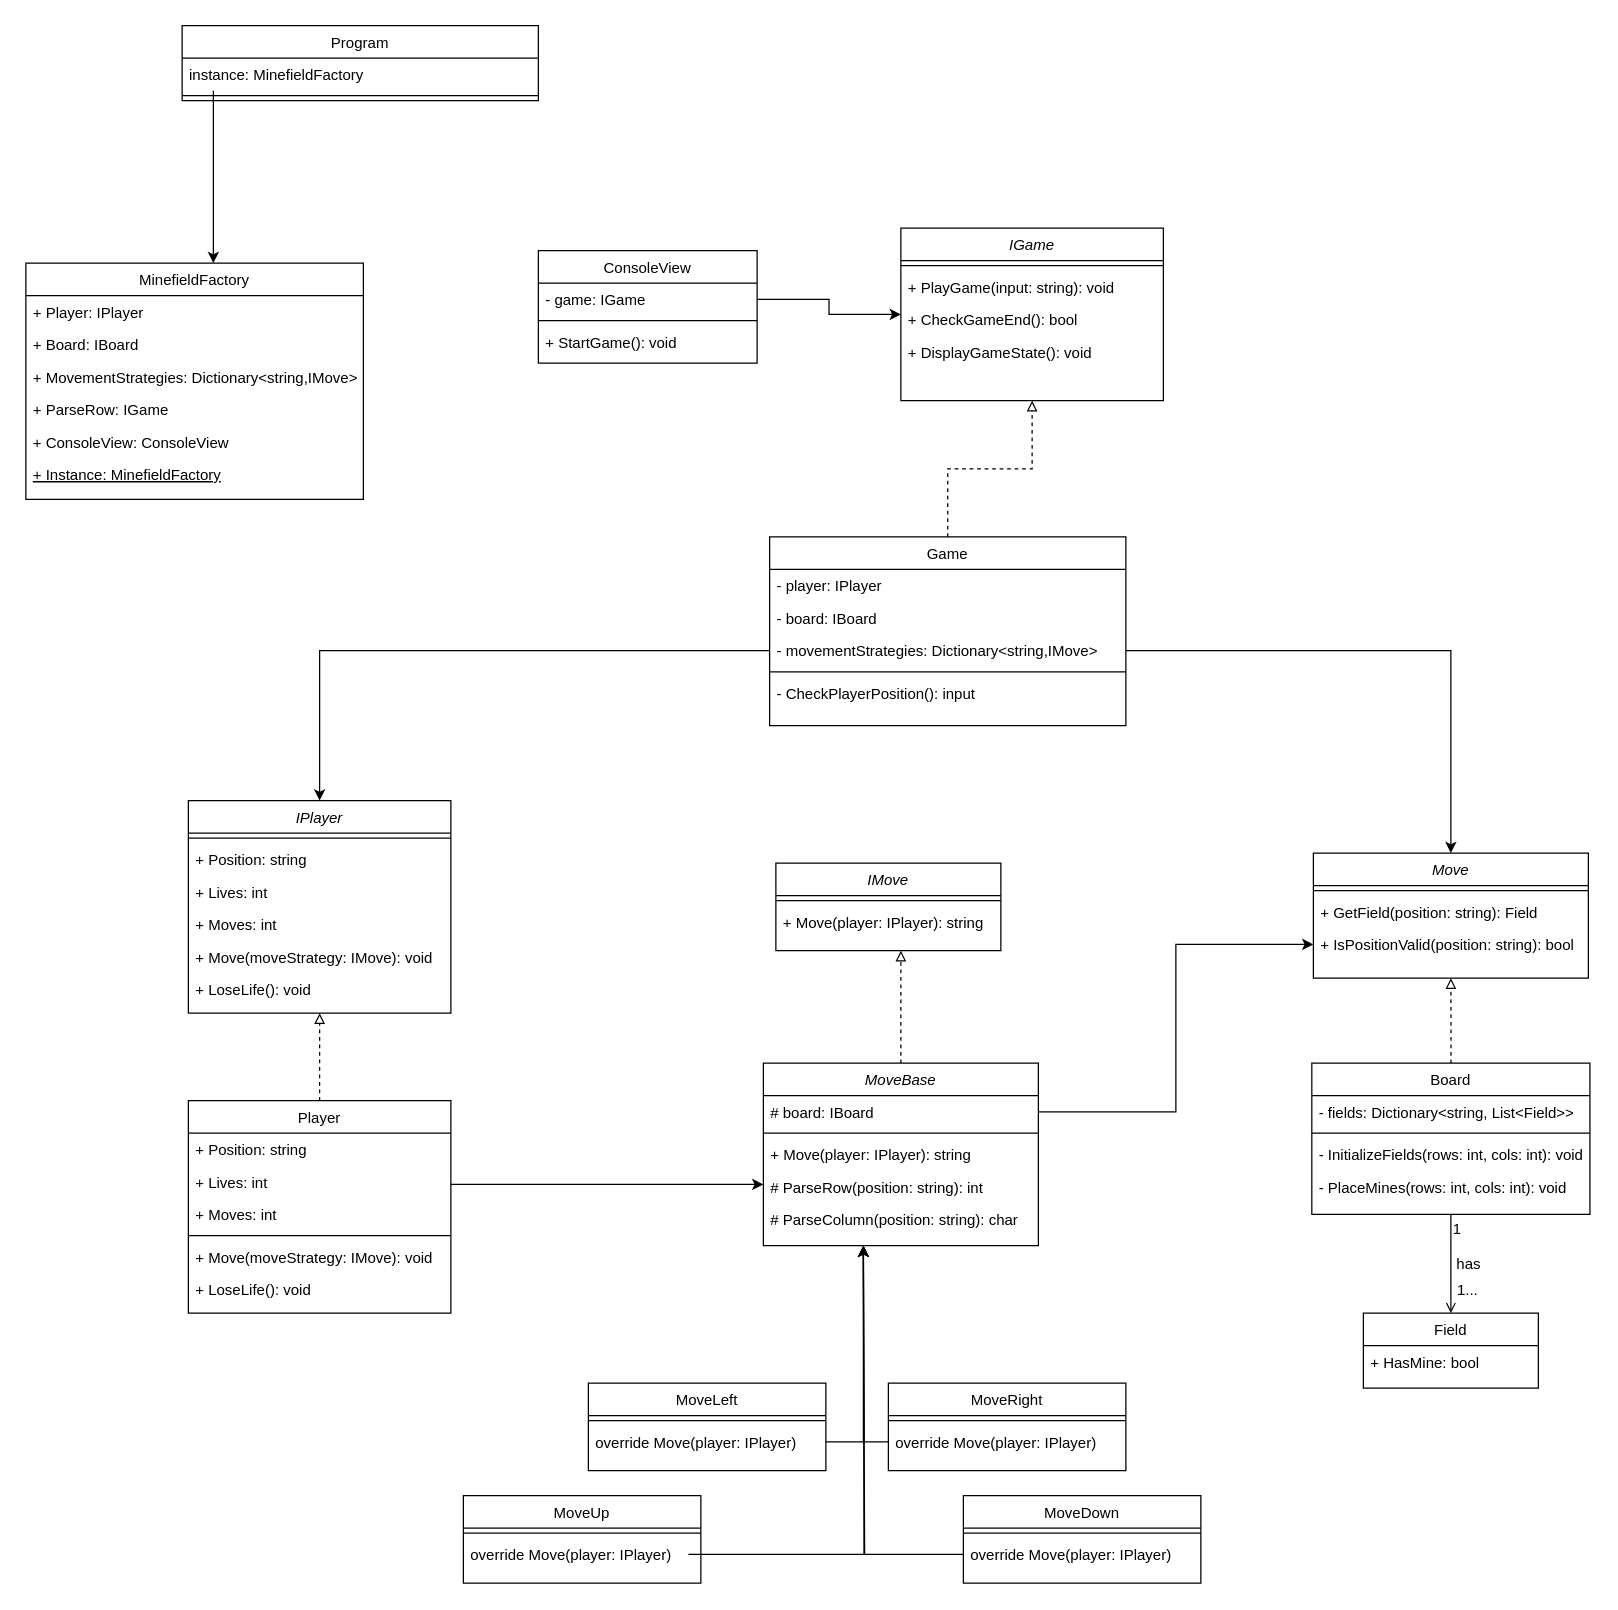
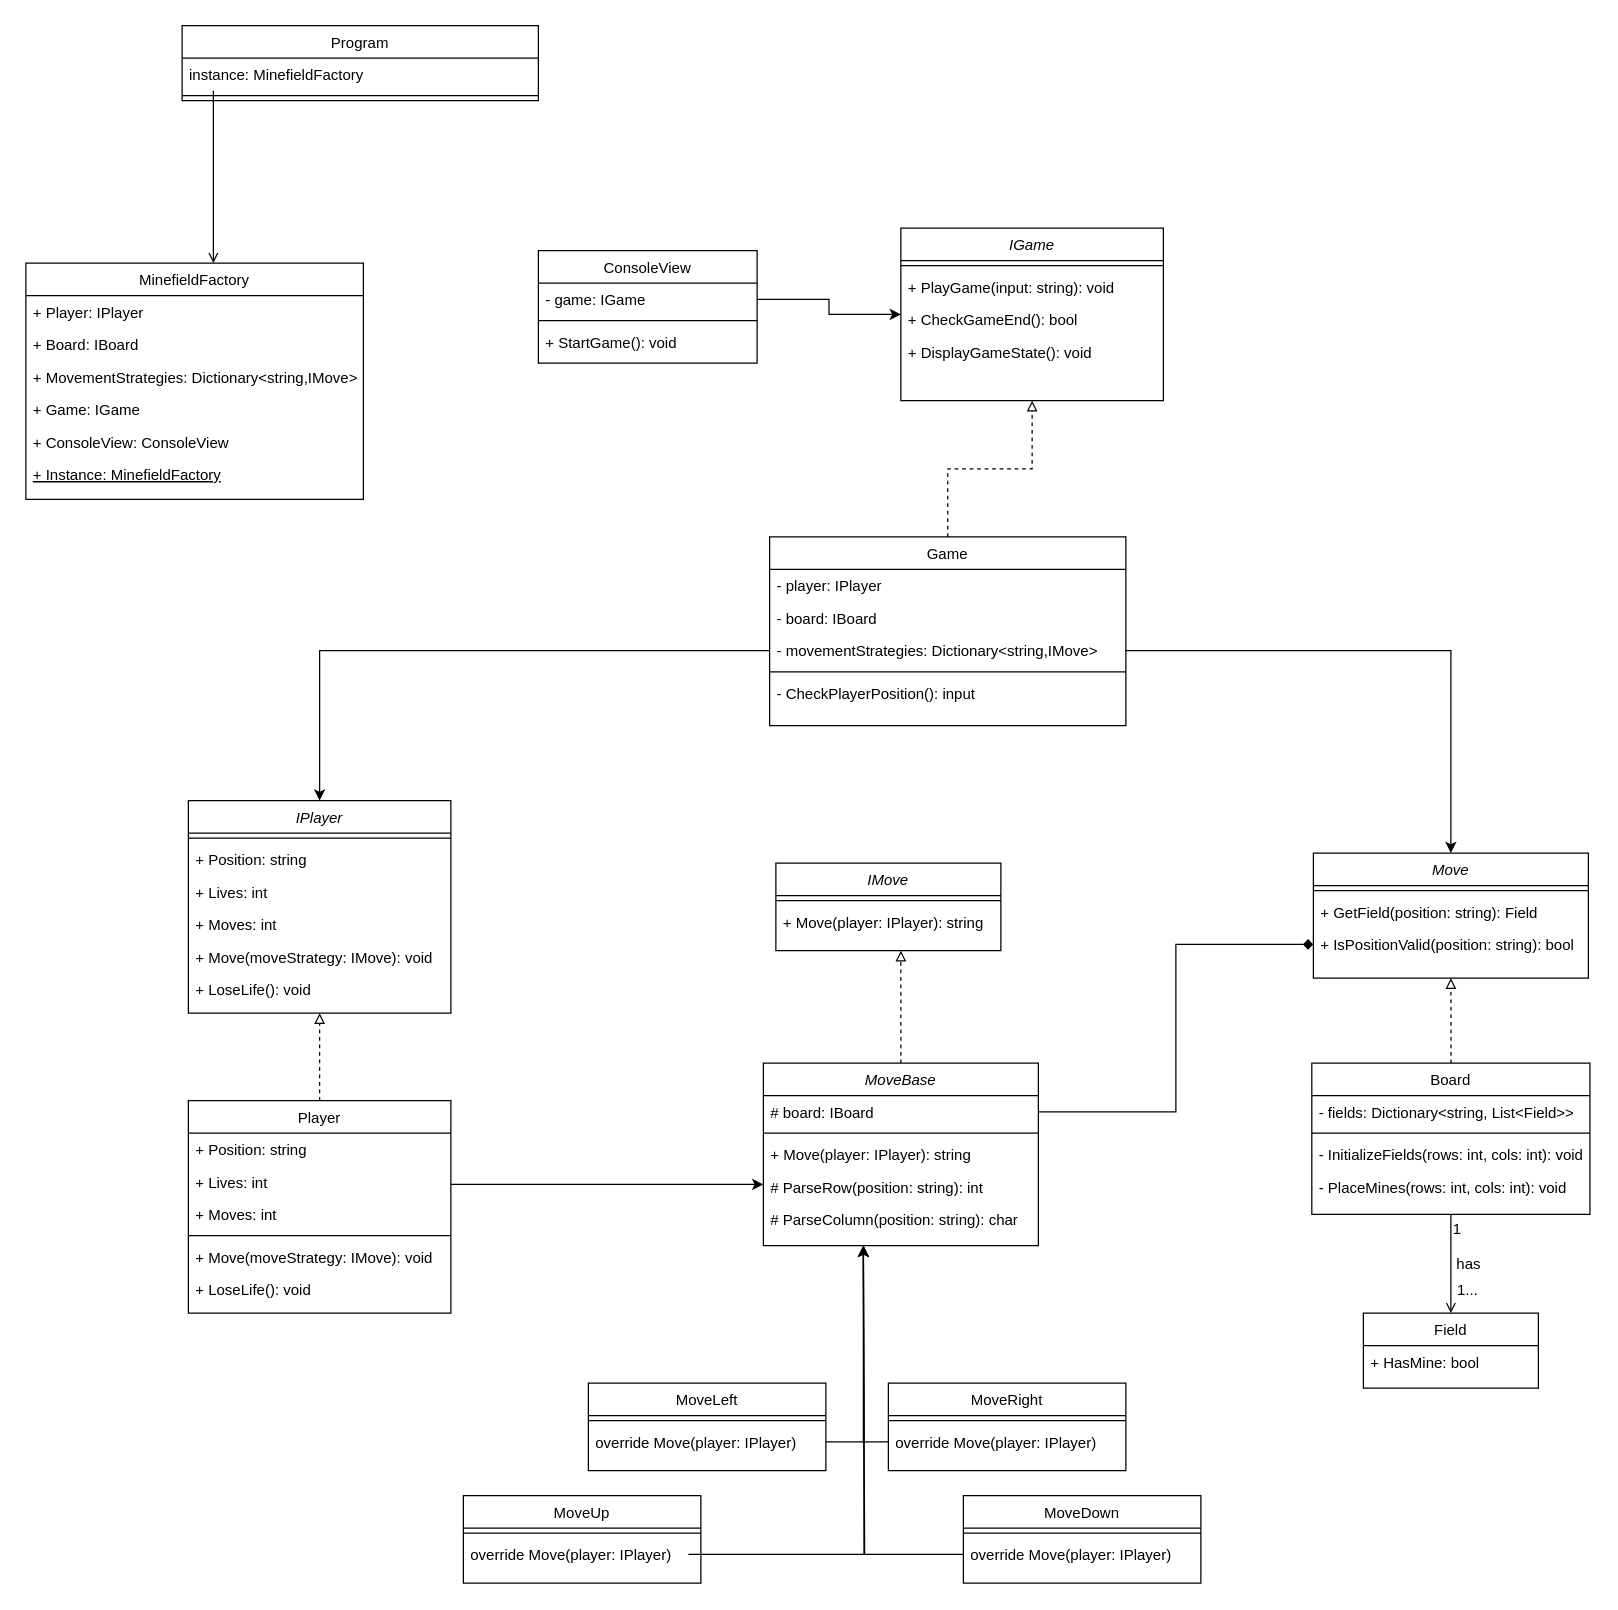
(213, 253) -> (213, 255)
(98, 410) -> (81, 410)
(1303, 944) -> (1302, 944)
